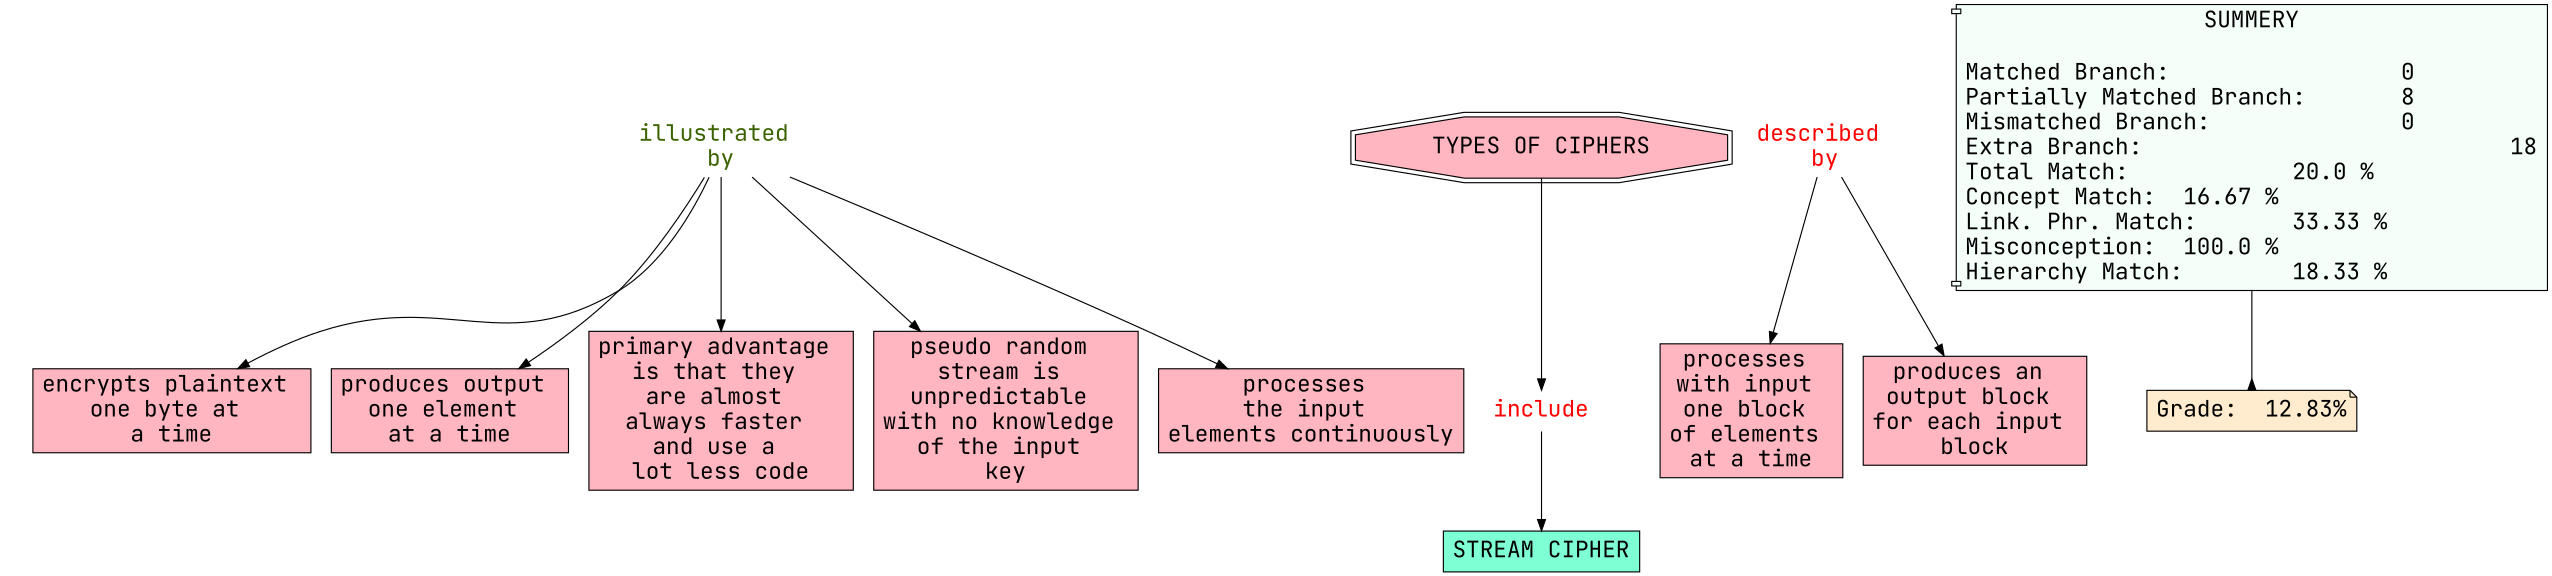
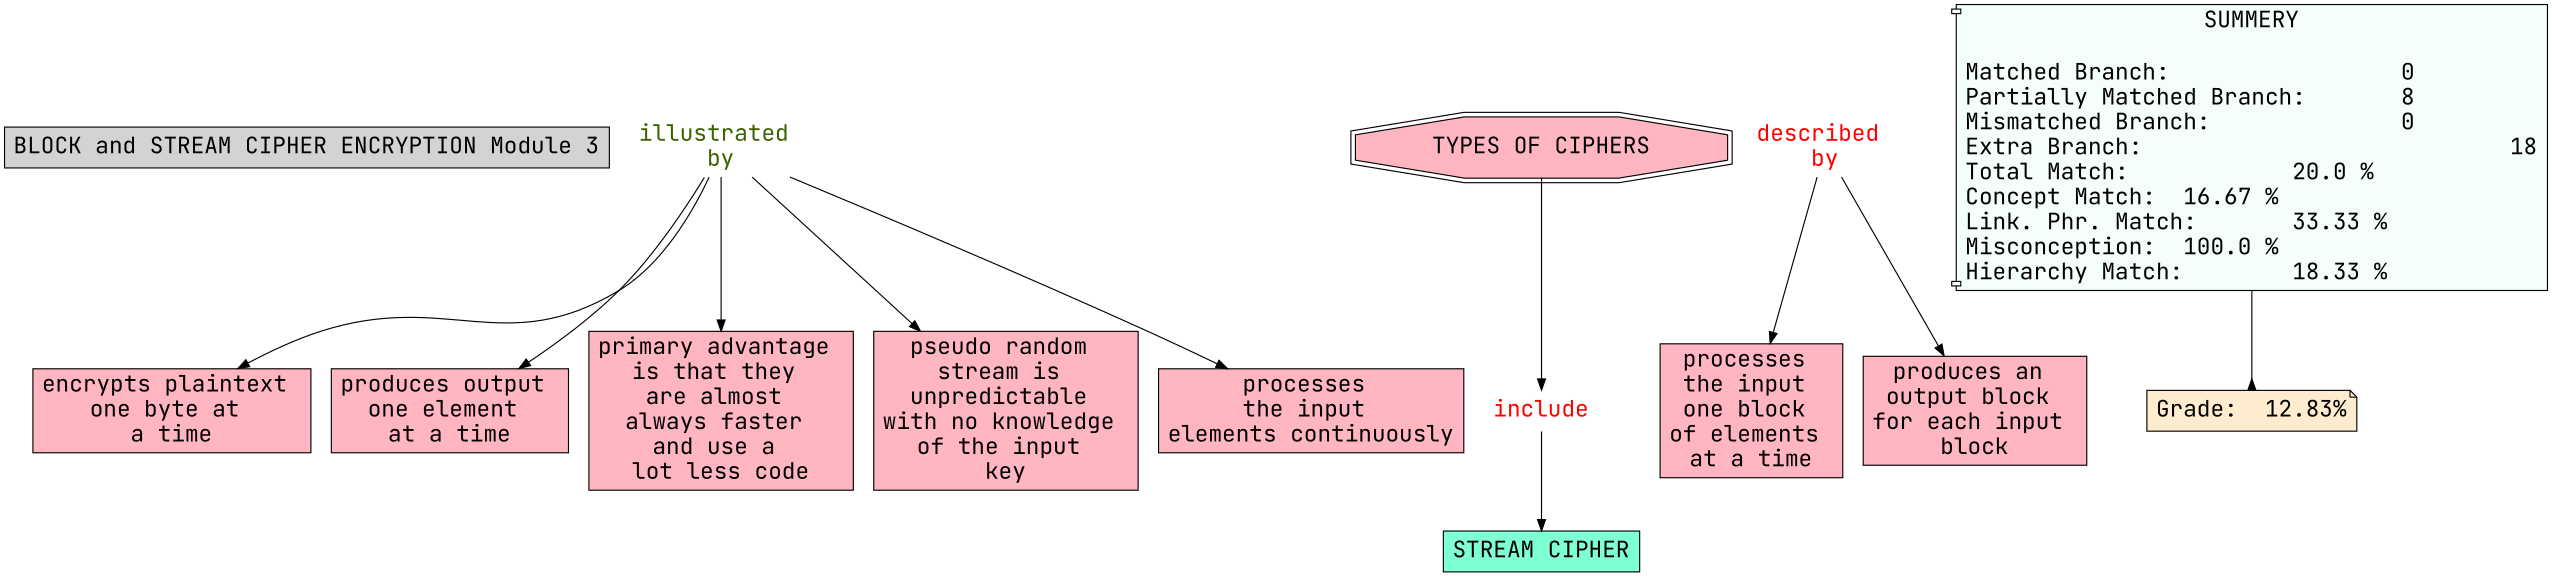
none -> (307, 148)
(1751, 411) -> (1751, 411)
